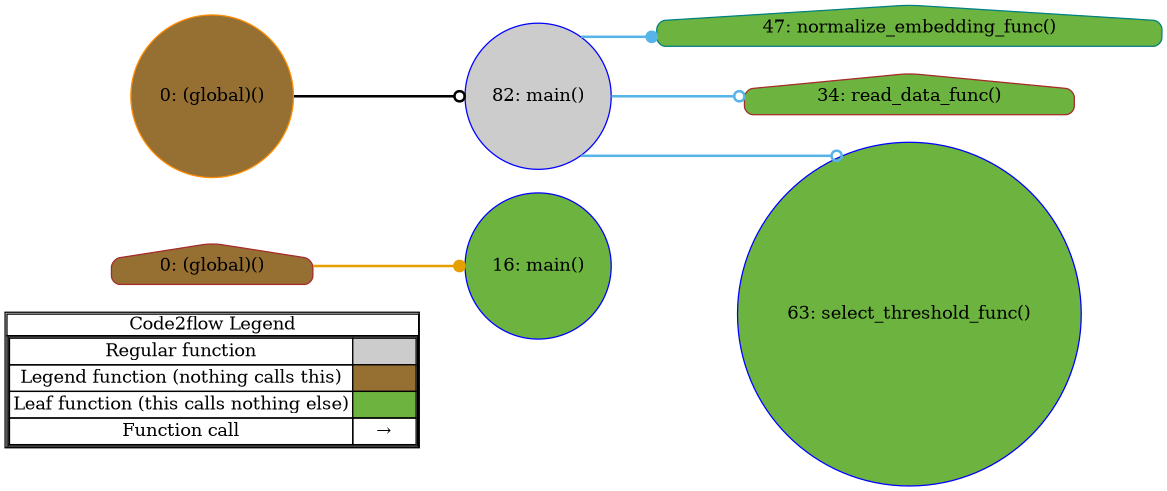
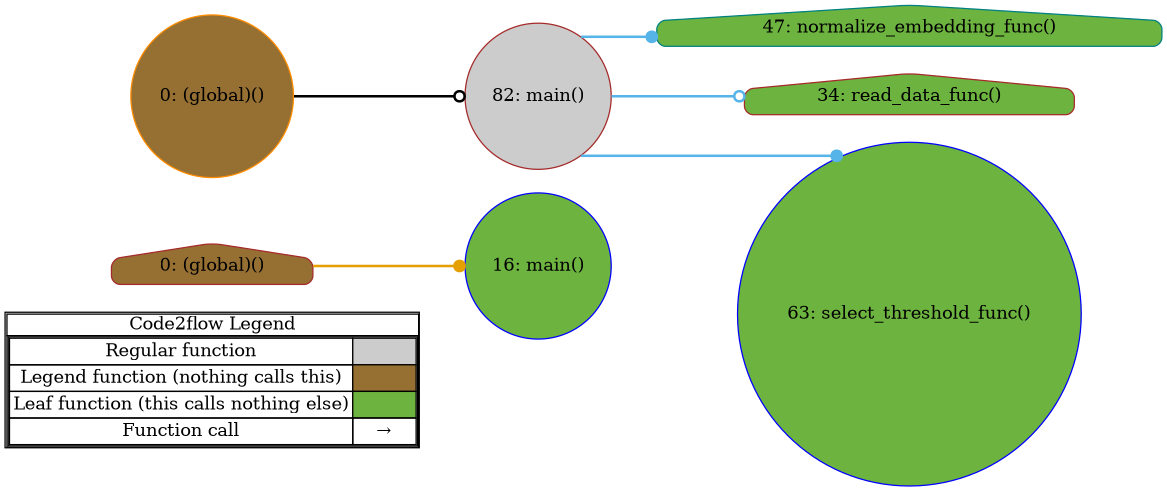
(538, 96) -> (538, 96)
(706, 156) -> (706, 156)
